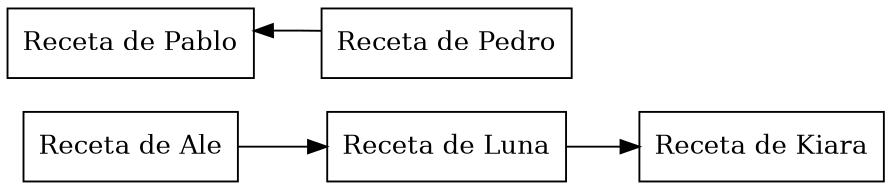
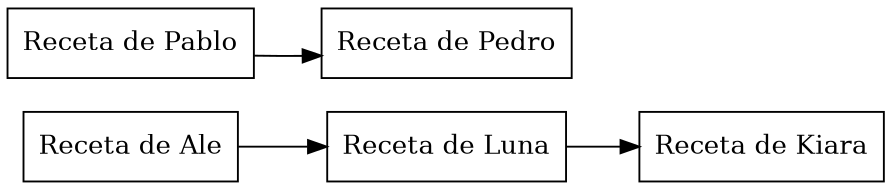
(297, 31) -> (278, 56)
